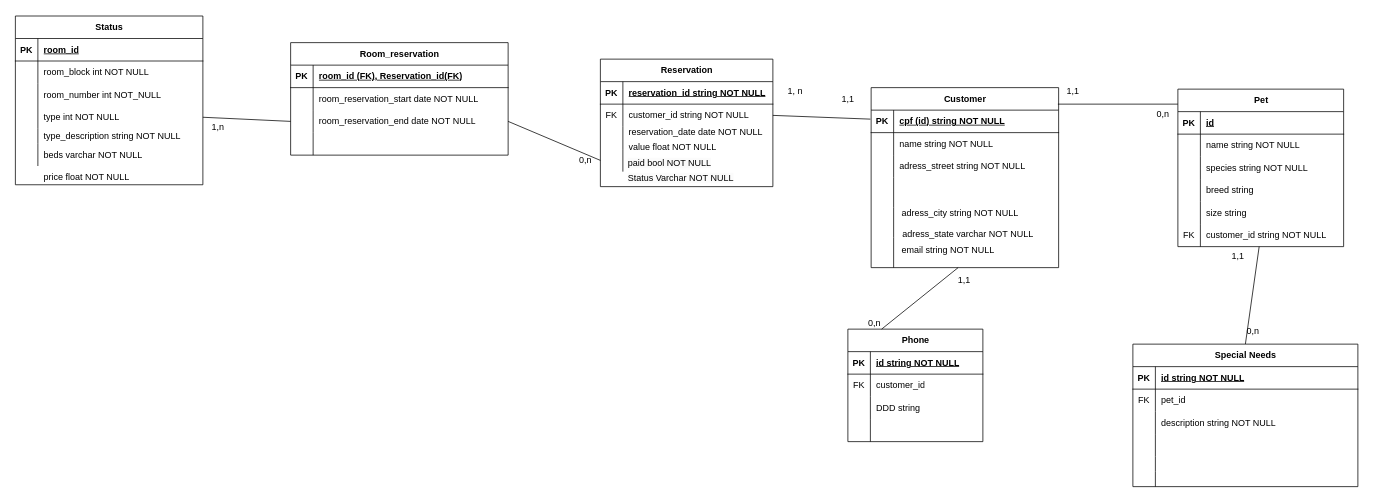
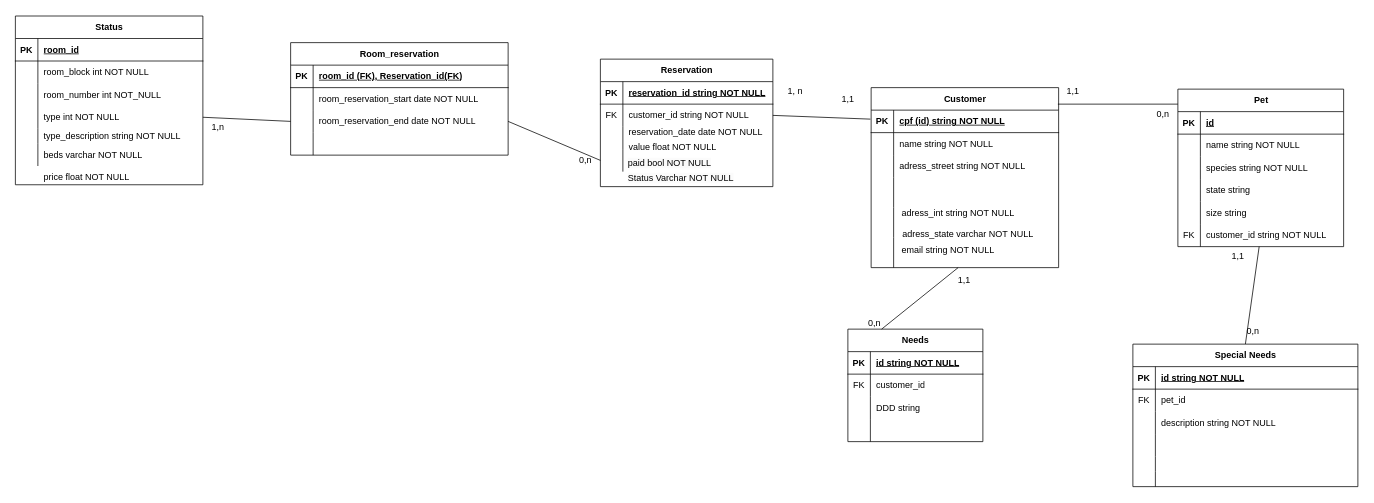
(1234, 190) -> (1234, 190)
(964, 213) -> (962, 213)
(916, 340) -> (916, 340)
